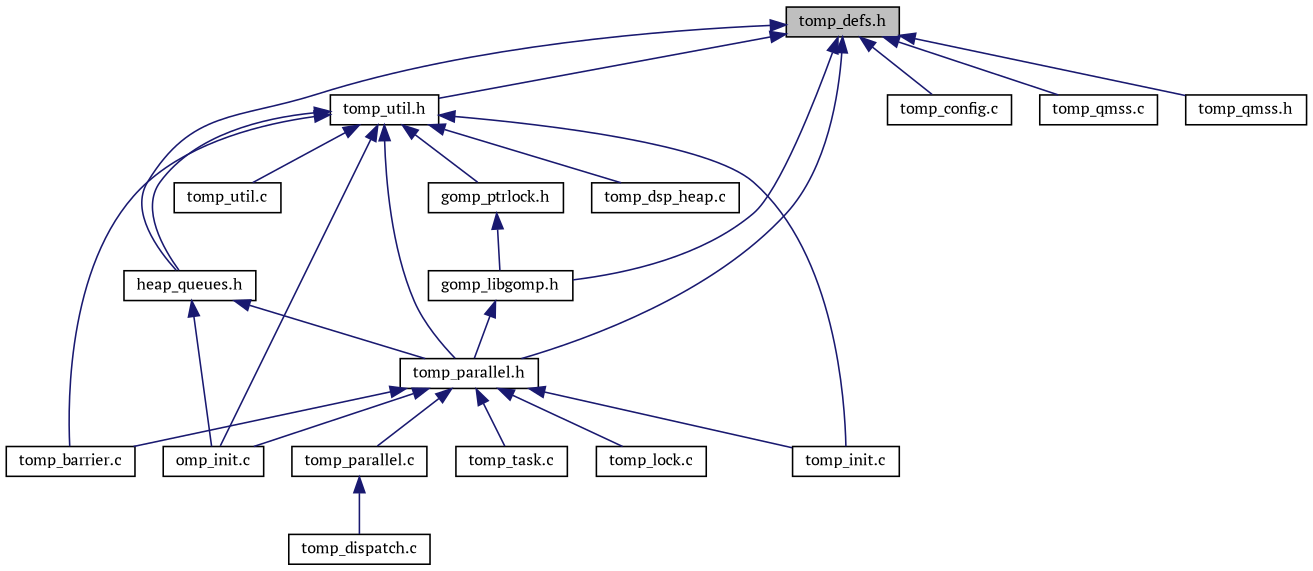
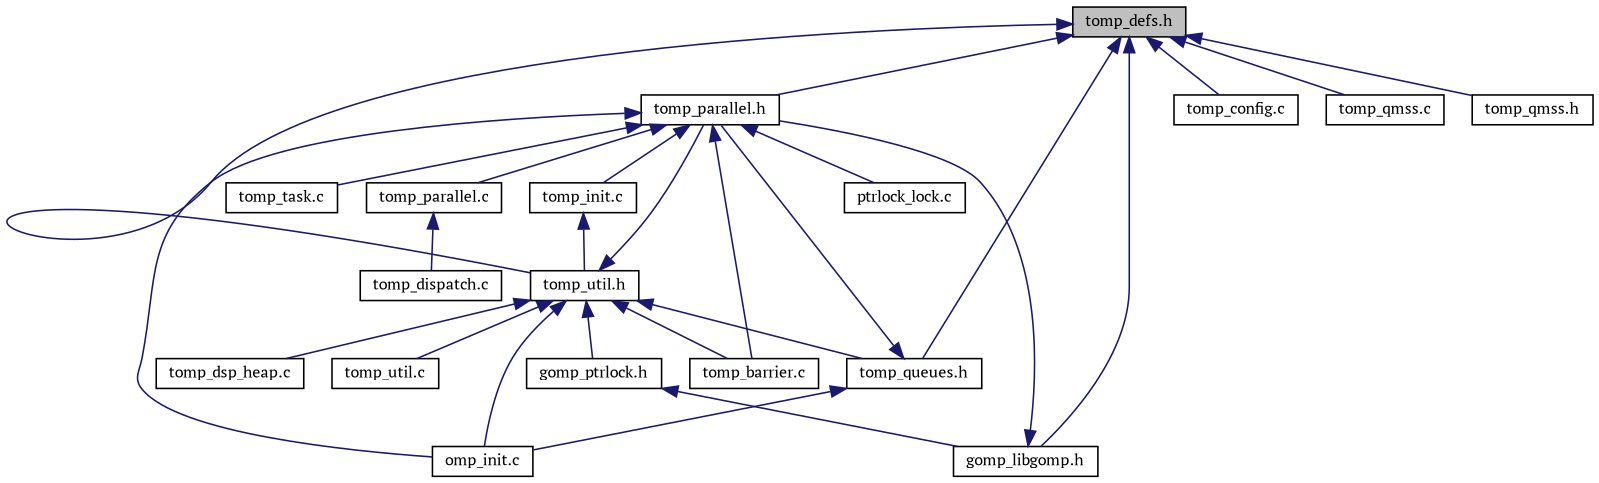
(744, 176) -> (584, 250)
(190, 286) -> (914, 374)
(651, 461) -> (905, 198)
